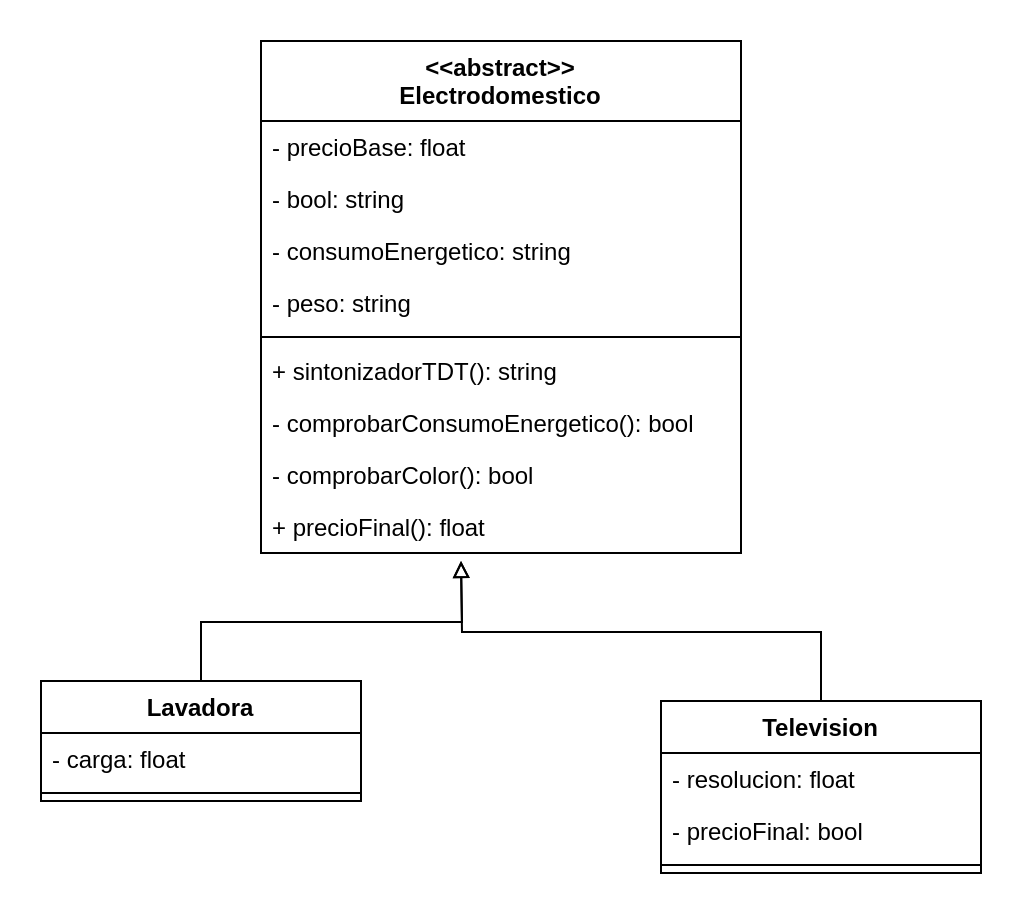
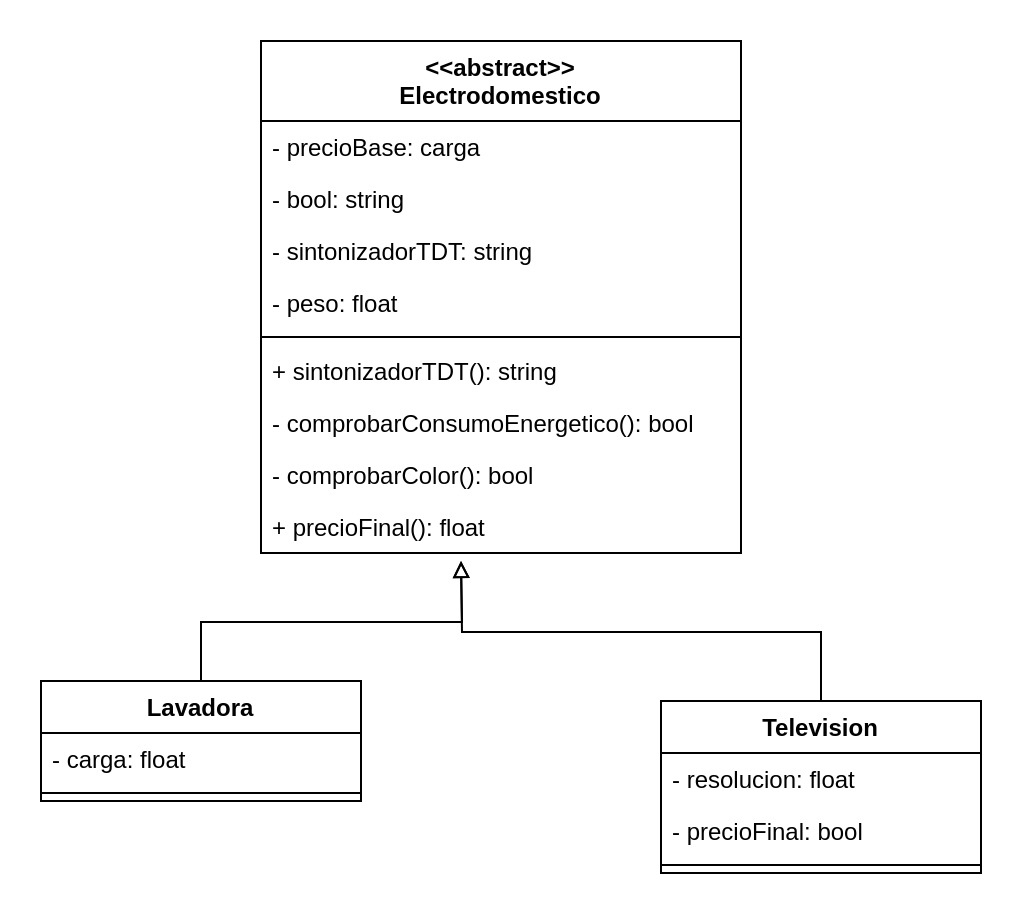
(384, 148) -> (387, 148)
(438, 252) -> (421, 252)
(354, 304) -> (347, 304)
